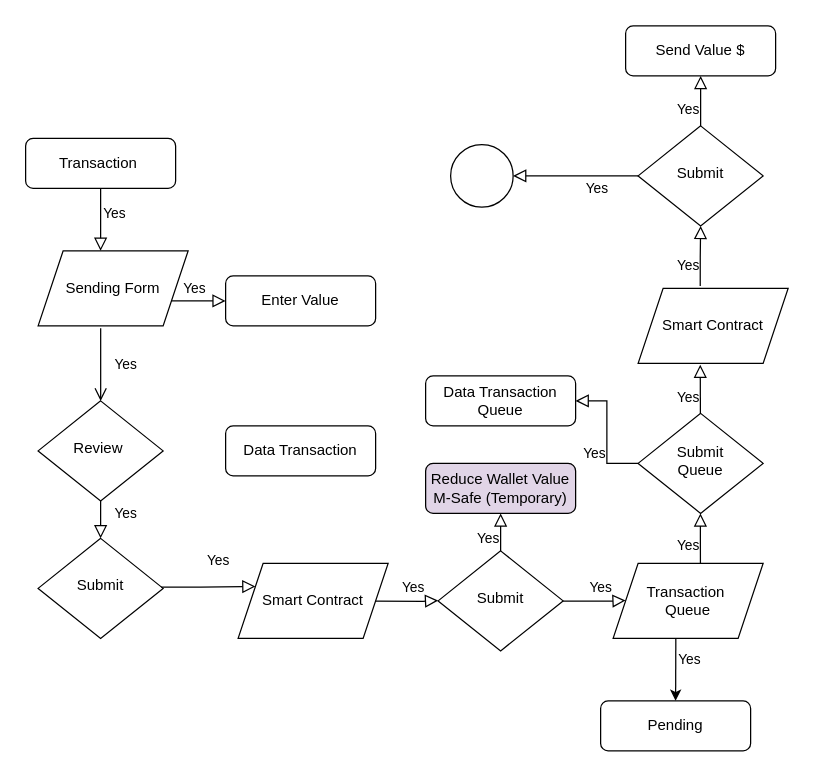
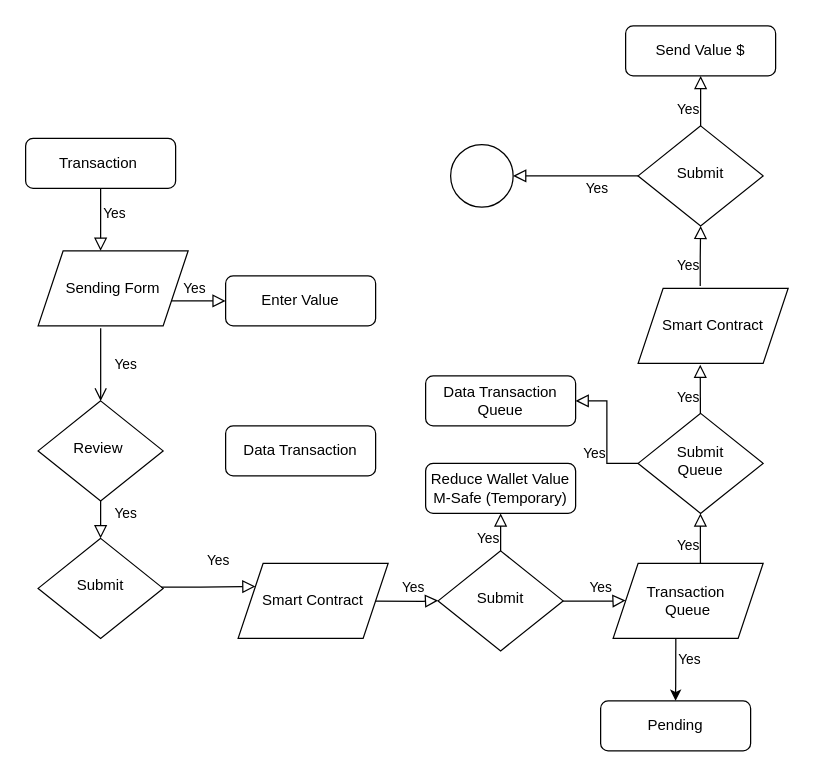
(501, 488) -> (501, 488)
